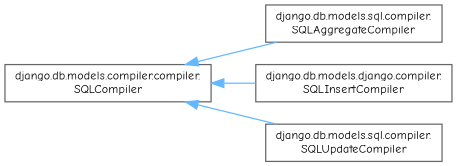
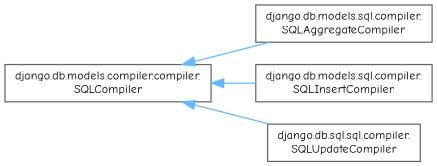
(354, 83) -> (344, 83)
(354, 143) -> (344, 143)
